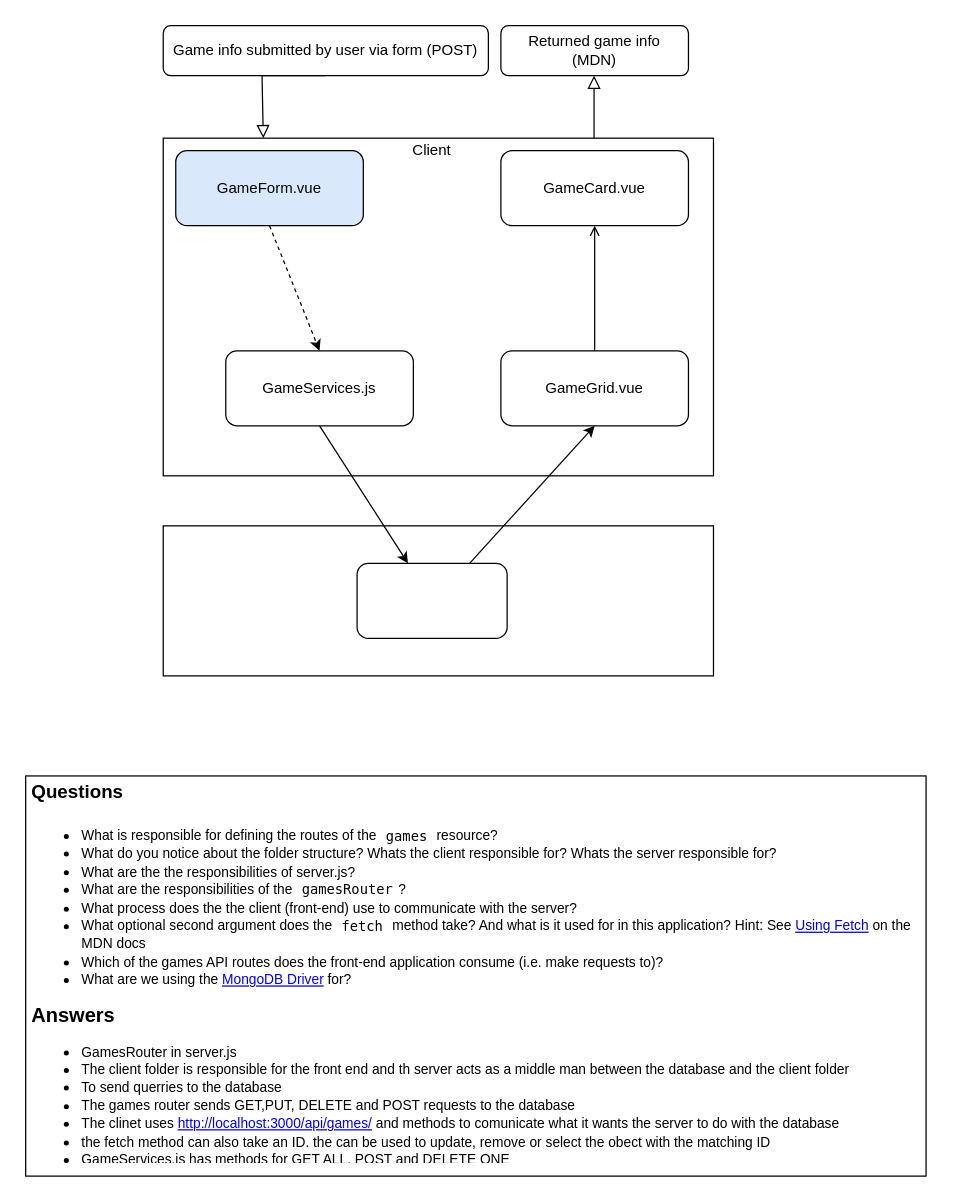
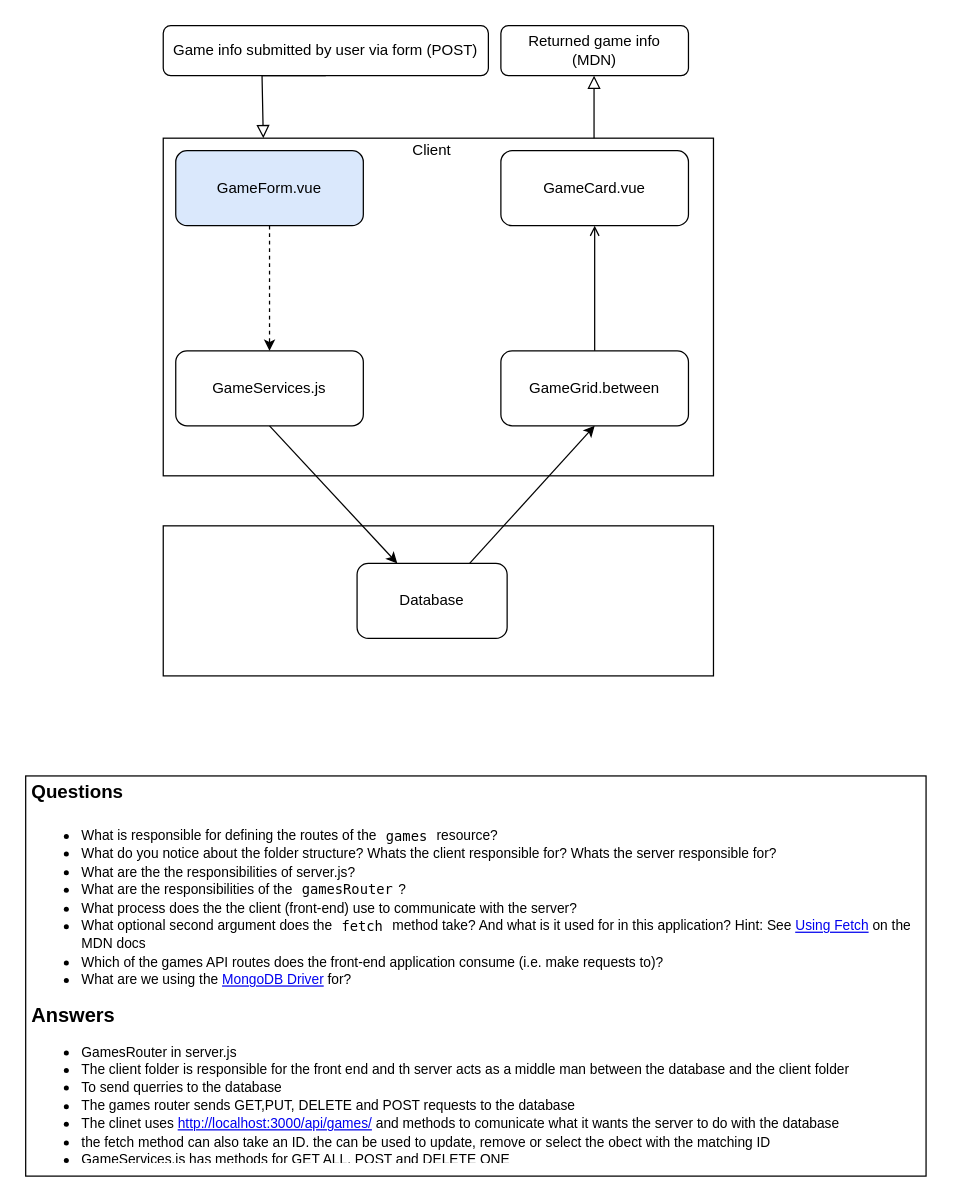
(319, 388) -> (269, 388)
(594, 388) -> (594, 388)
none -> (432, 601)
